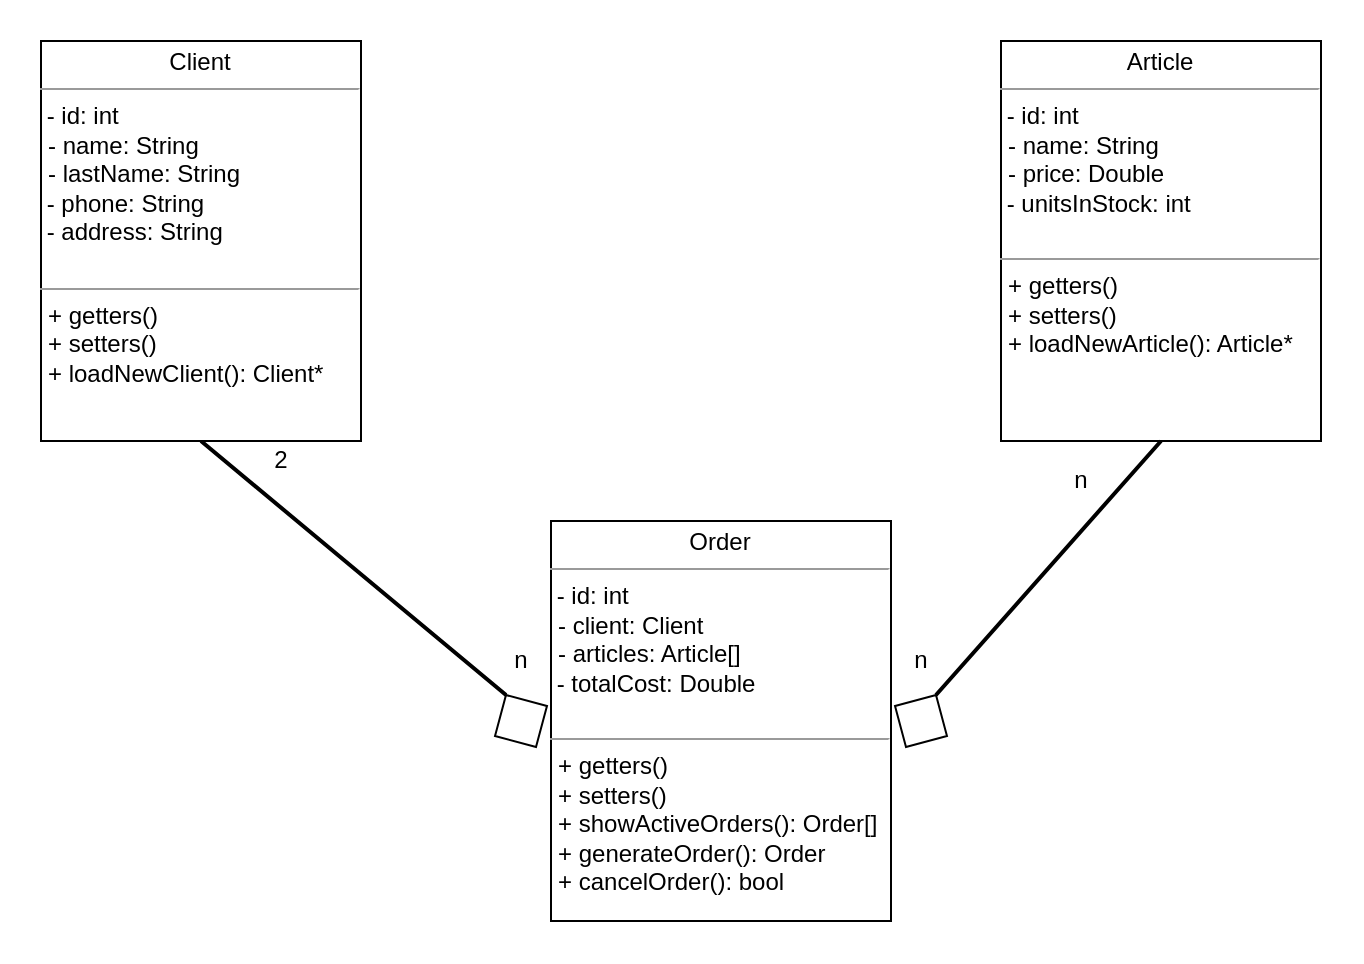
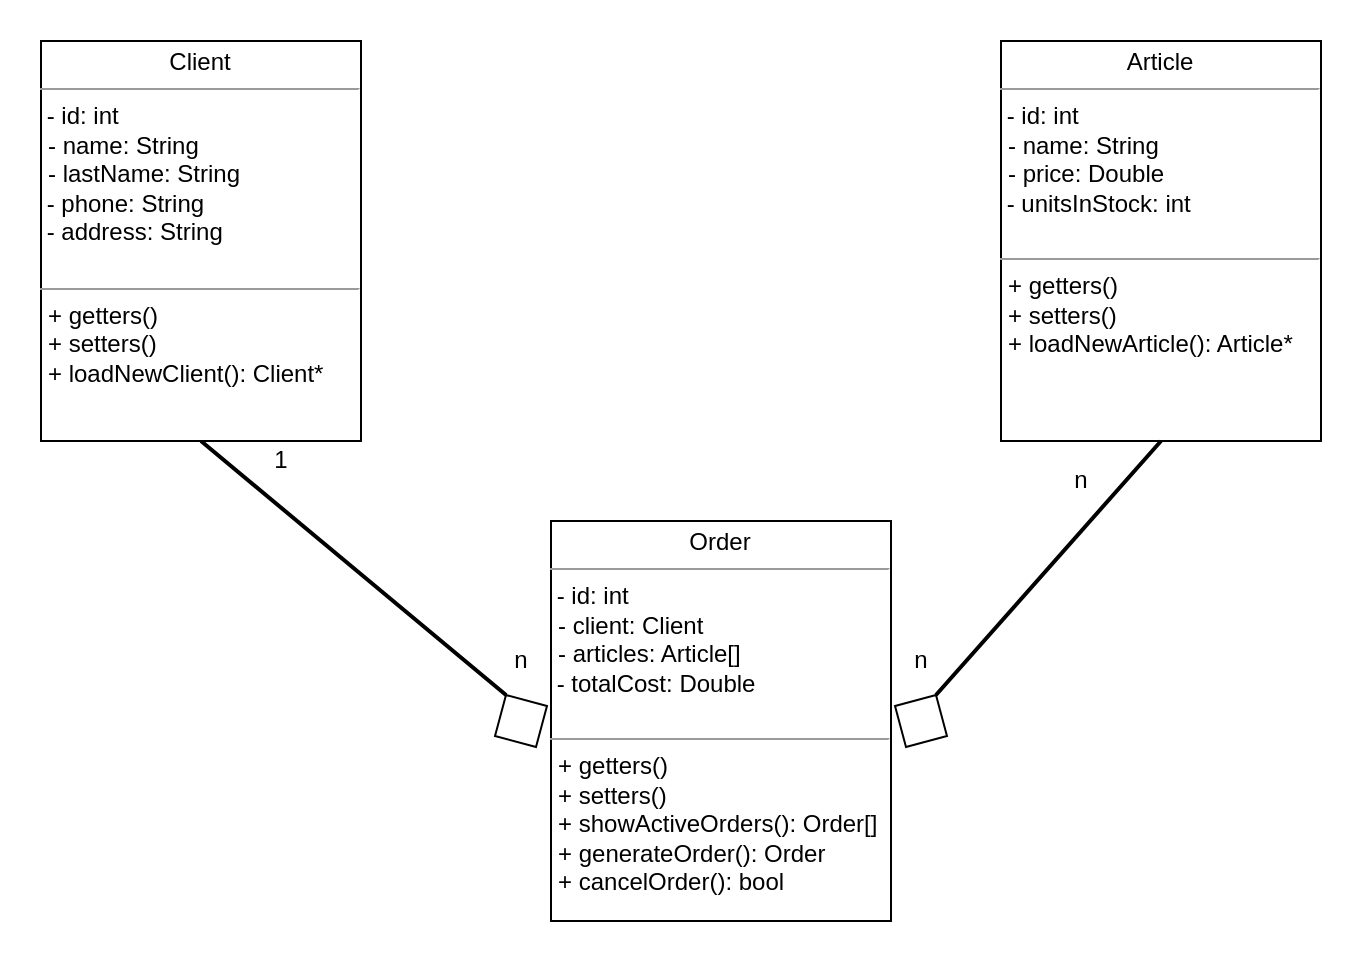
(282, 461) -> (282, 461)
